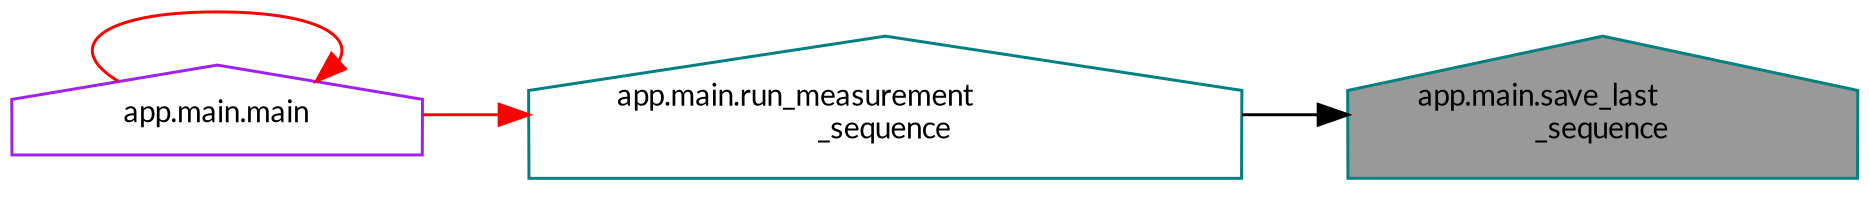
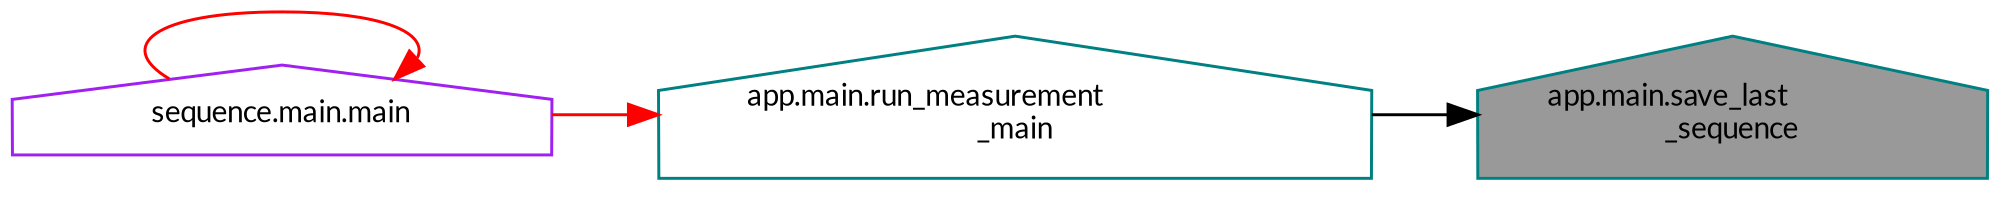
(217, 115) -> (282, 115)
(885, 115) -> (1015, 115)
